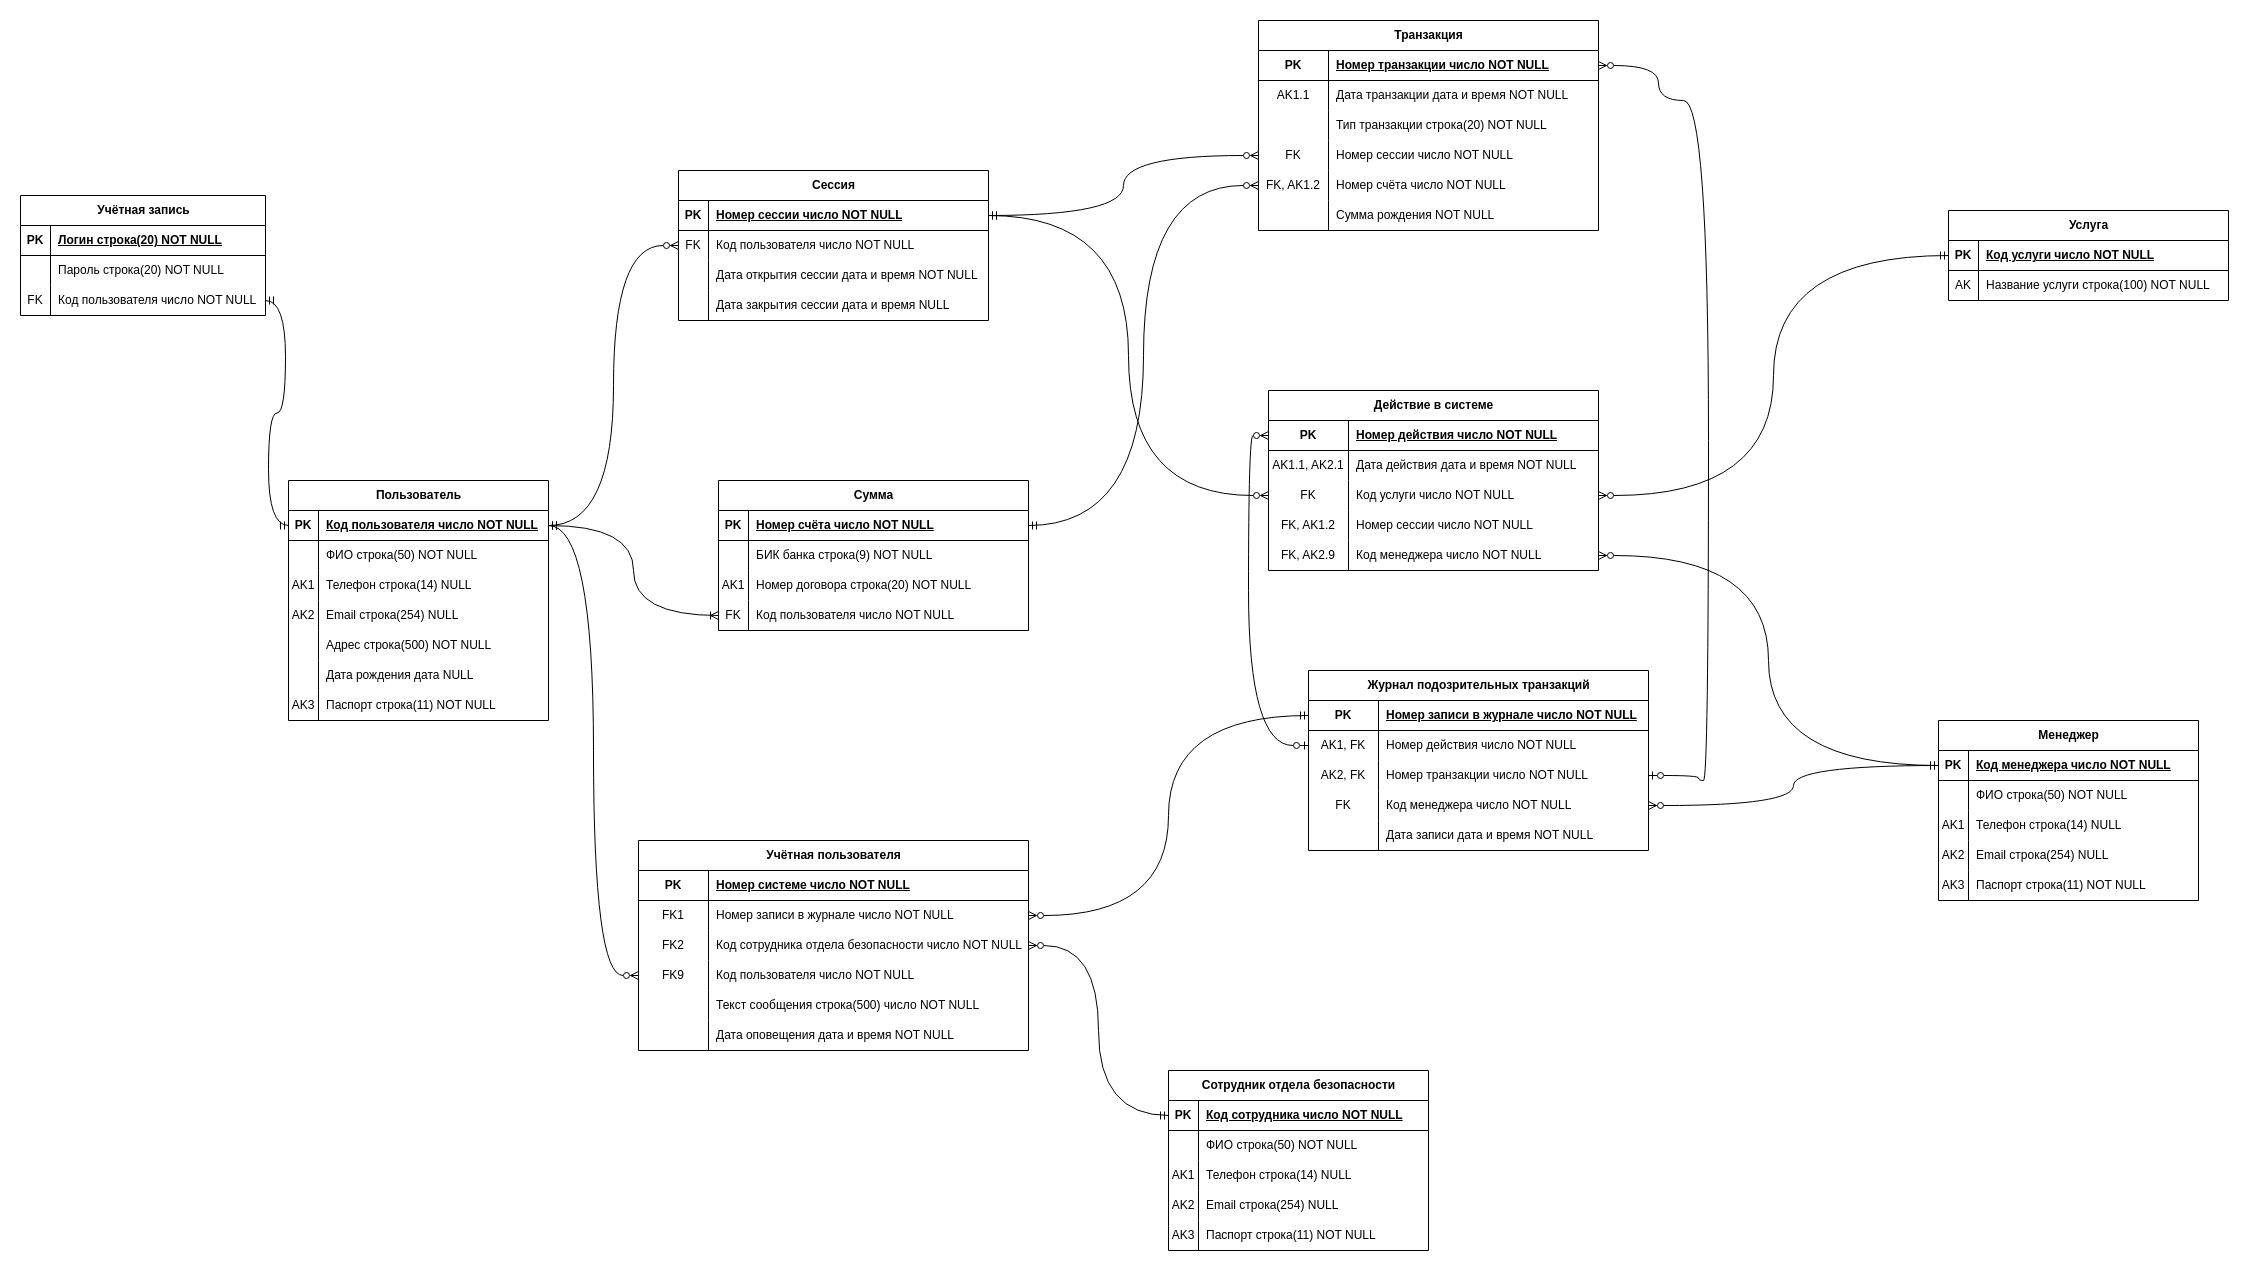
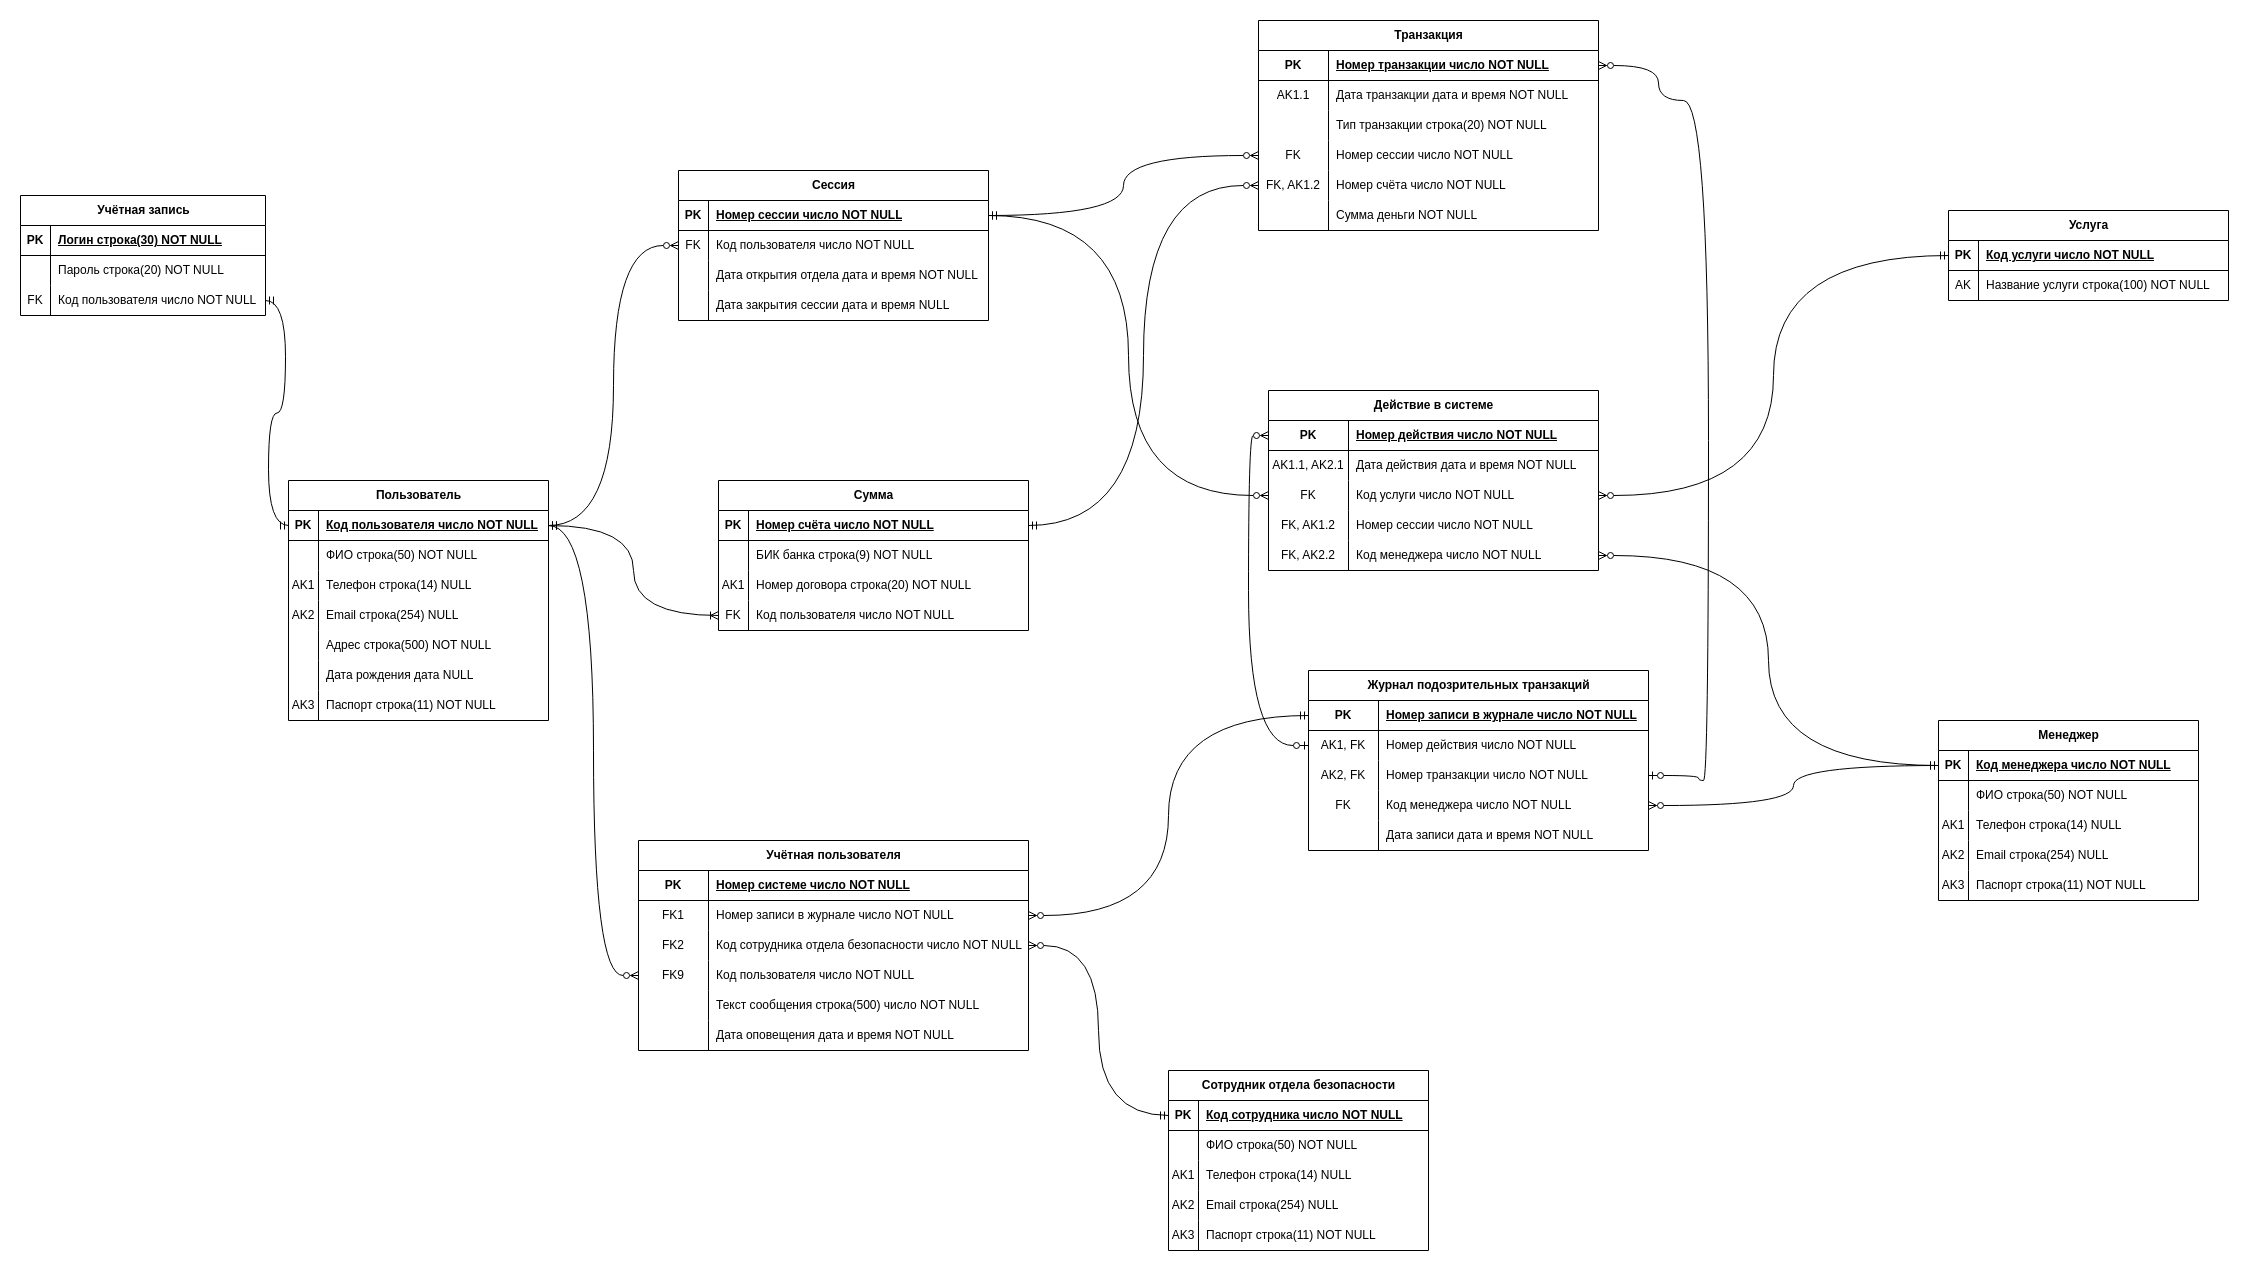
(1409, 216) -> (1402, 216)
(138, 241) -> (138, 241)
(847, 276) -> (847, 276)
(1309, 556) -> (1309, 556)
